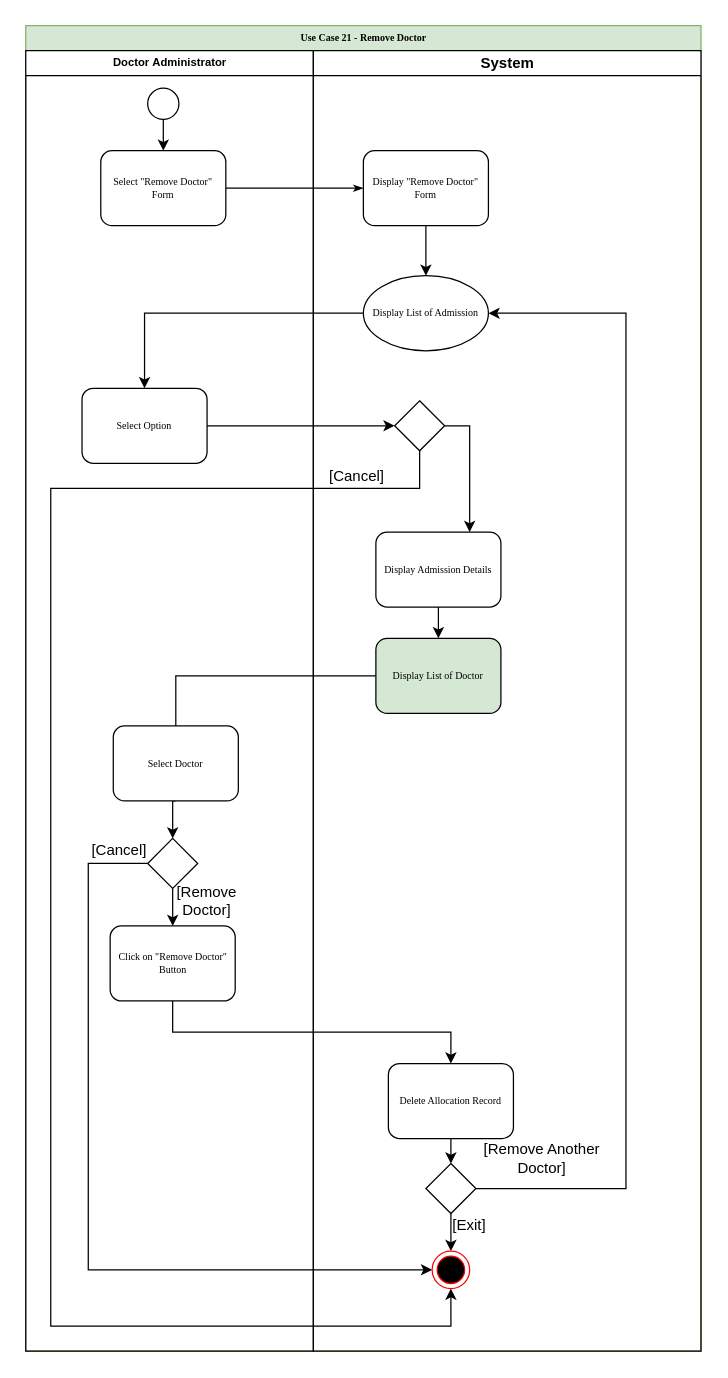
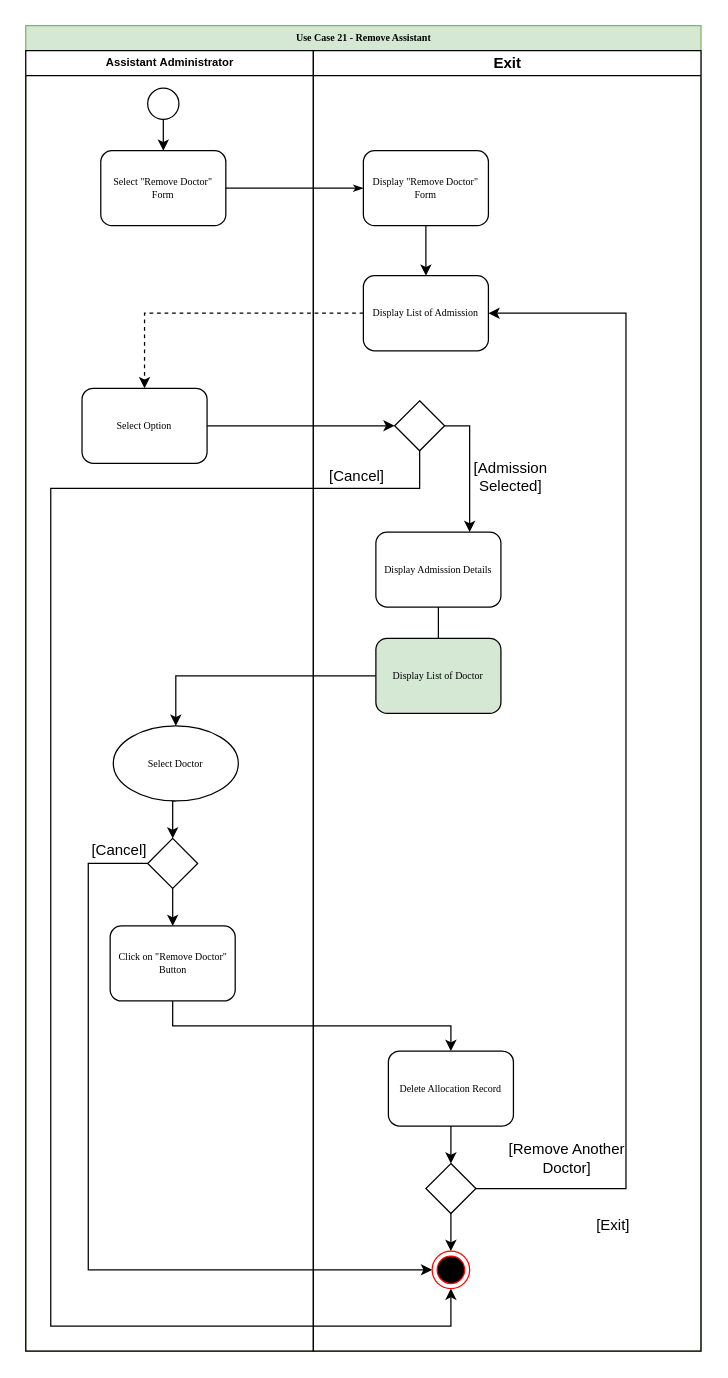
(364, 38) -> (364, 38)
(170, 63) -> (170, 63)
(508, 63) -> (508, 63)
(219, 313) -> (219, 313)
(426, 313) -> (426, 313)
none -> (511, 477)
(438, 628) -> (438, 632)
(176, 719) -> (176, 716)
(176, 763) -> (176, 763)
(207, 901) -> none
(451, 1101) -> (451, 1088)
(542, 1158) -> (567, 1158)
(469, 1226) -> (613, 1226)
